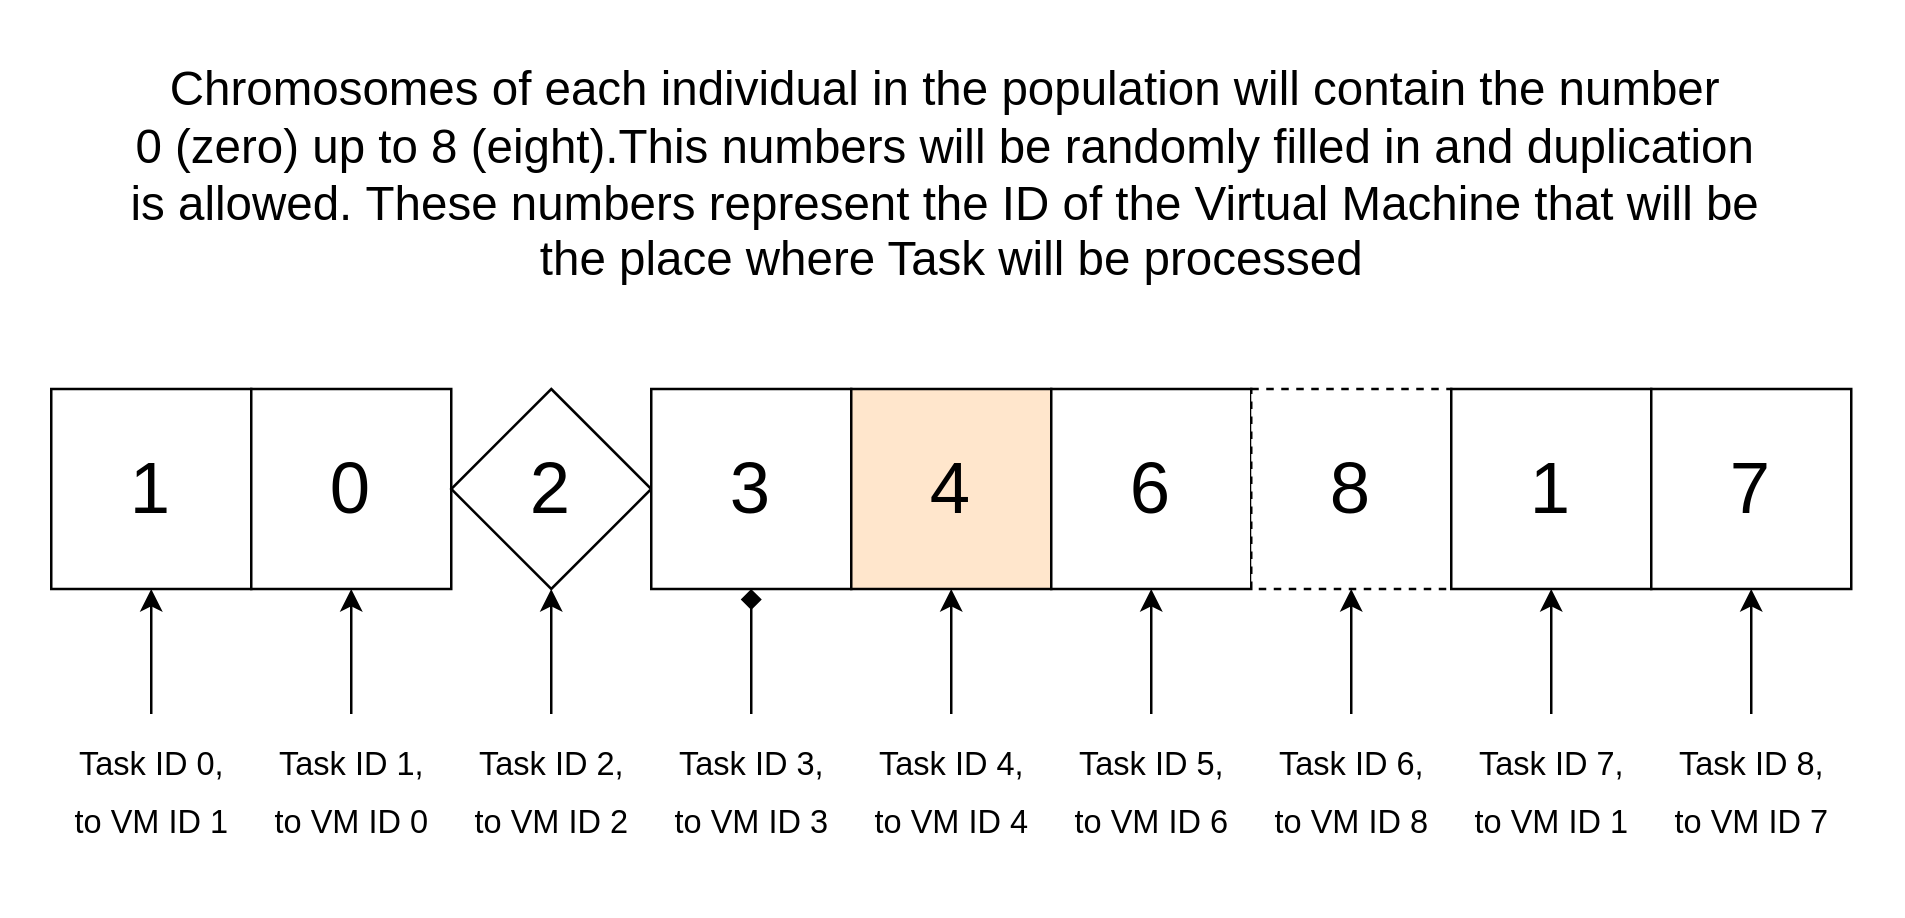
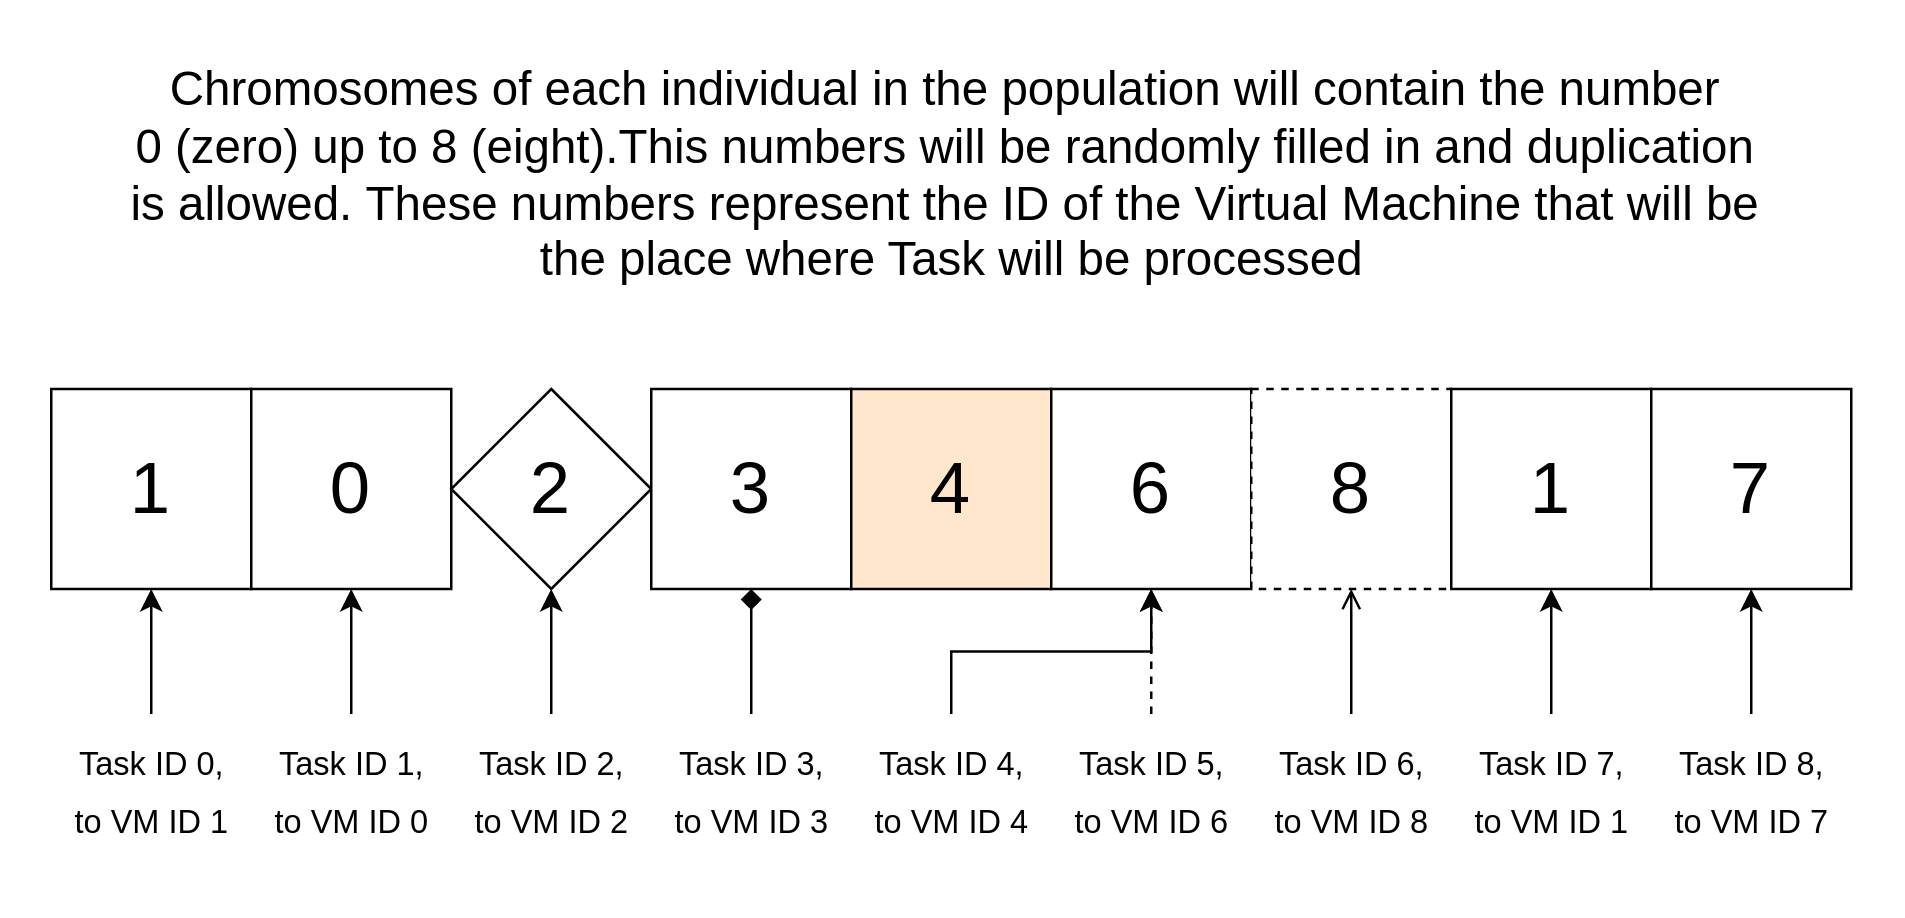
(1351, 607) -> (1351, 602)
(951, 630) -> (1047, 651)
(1151, 682) -> (1151, 682)
